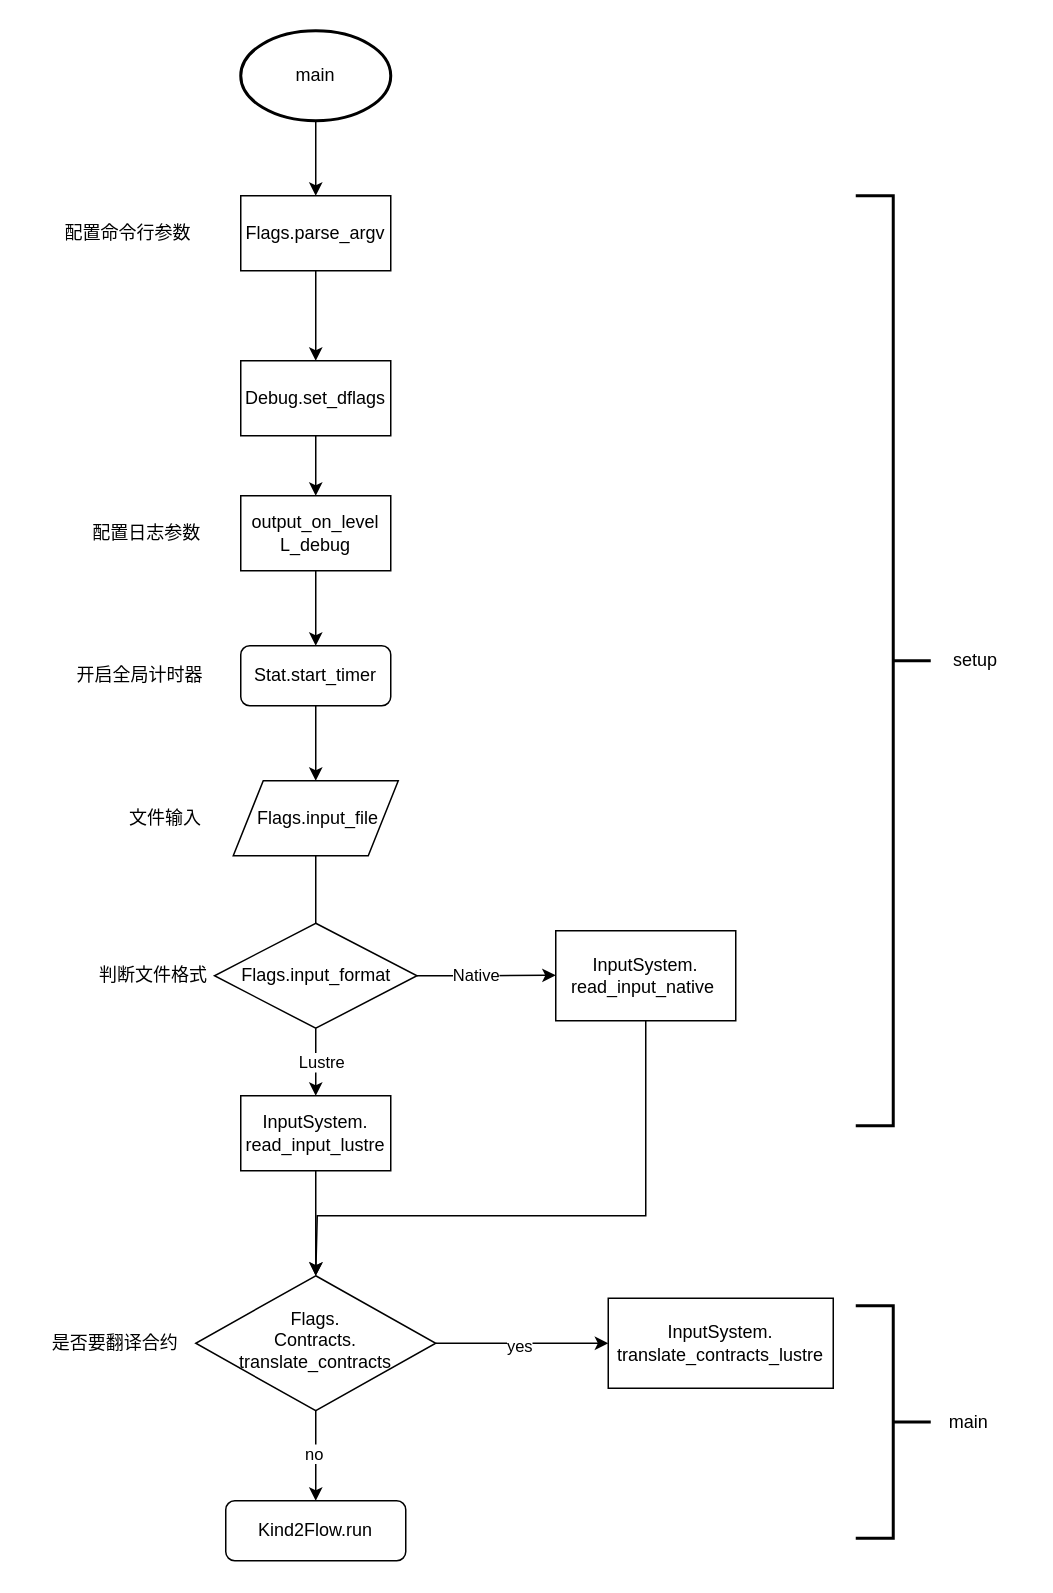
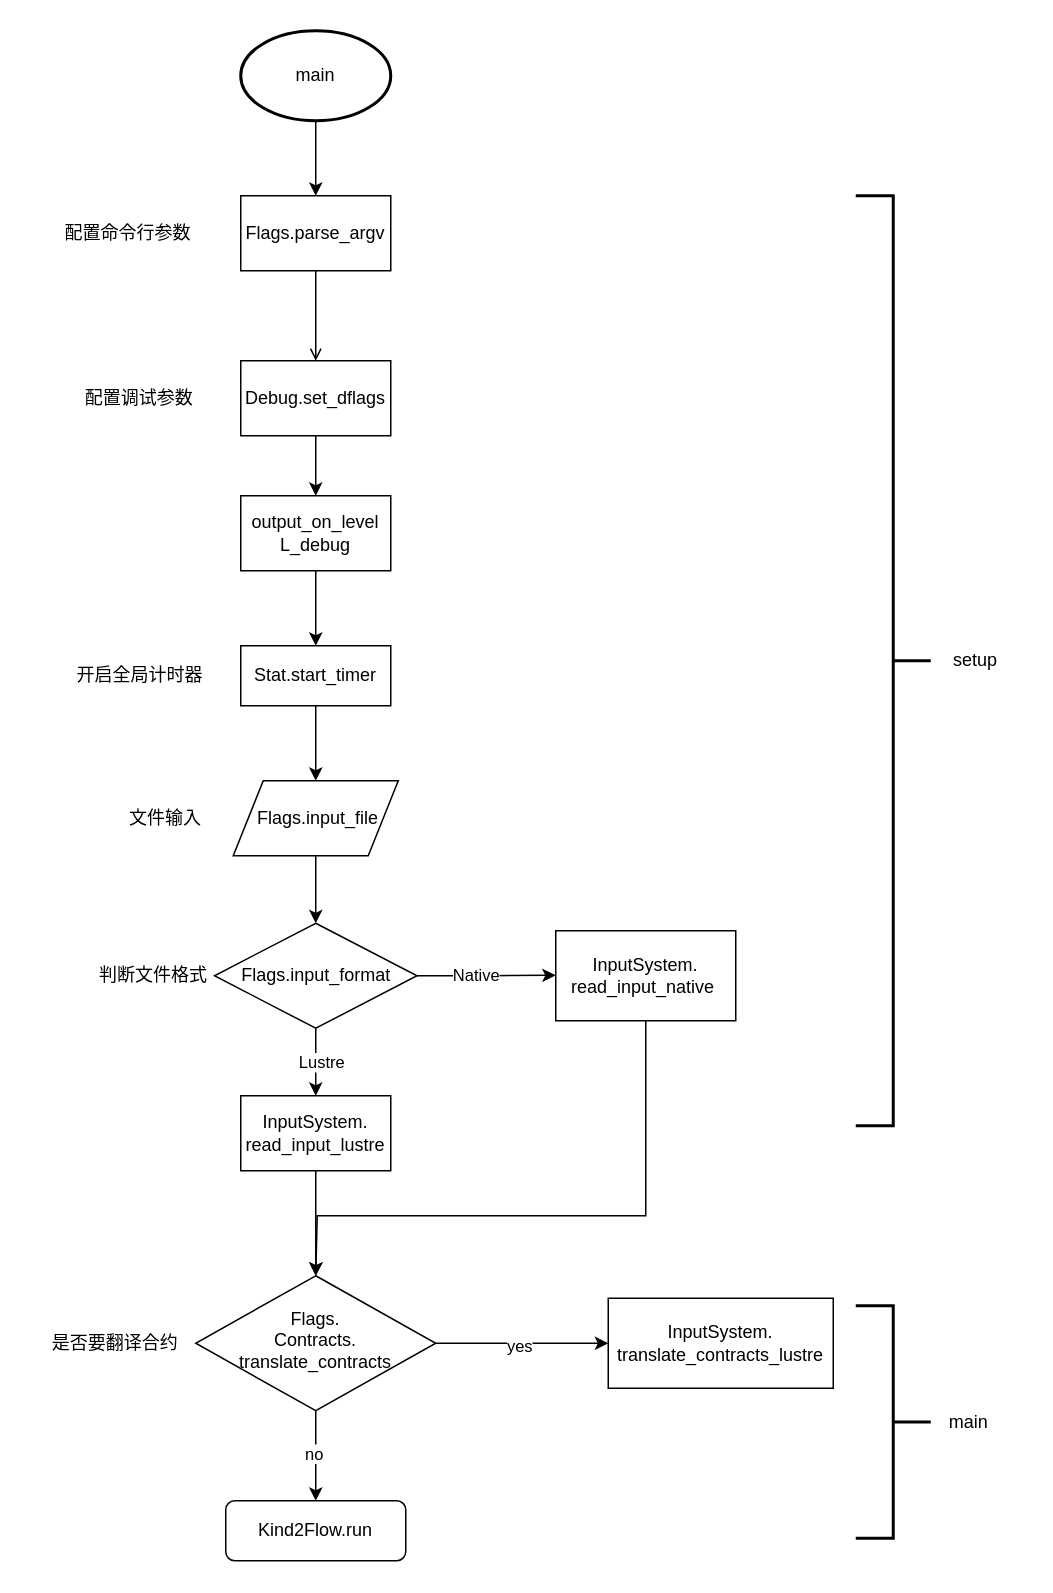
(316, 349) -> (316, 351)
none -> (140, 398)
(147, 533) -> none
(316, 676) -> (316, 676)
(316, 916) -> (316, 912)
